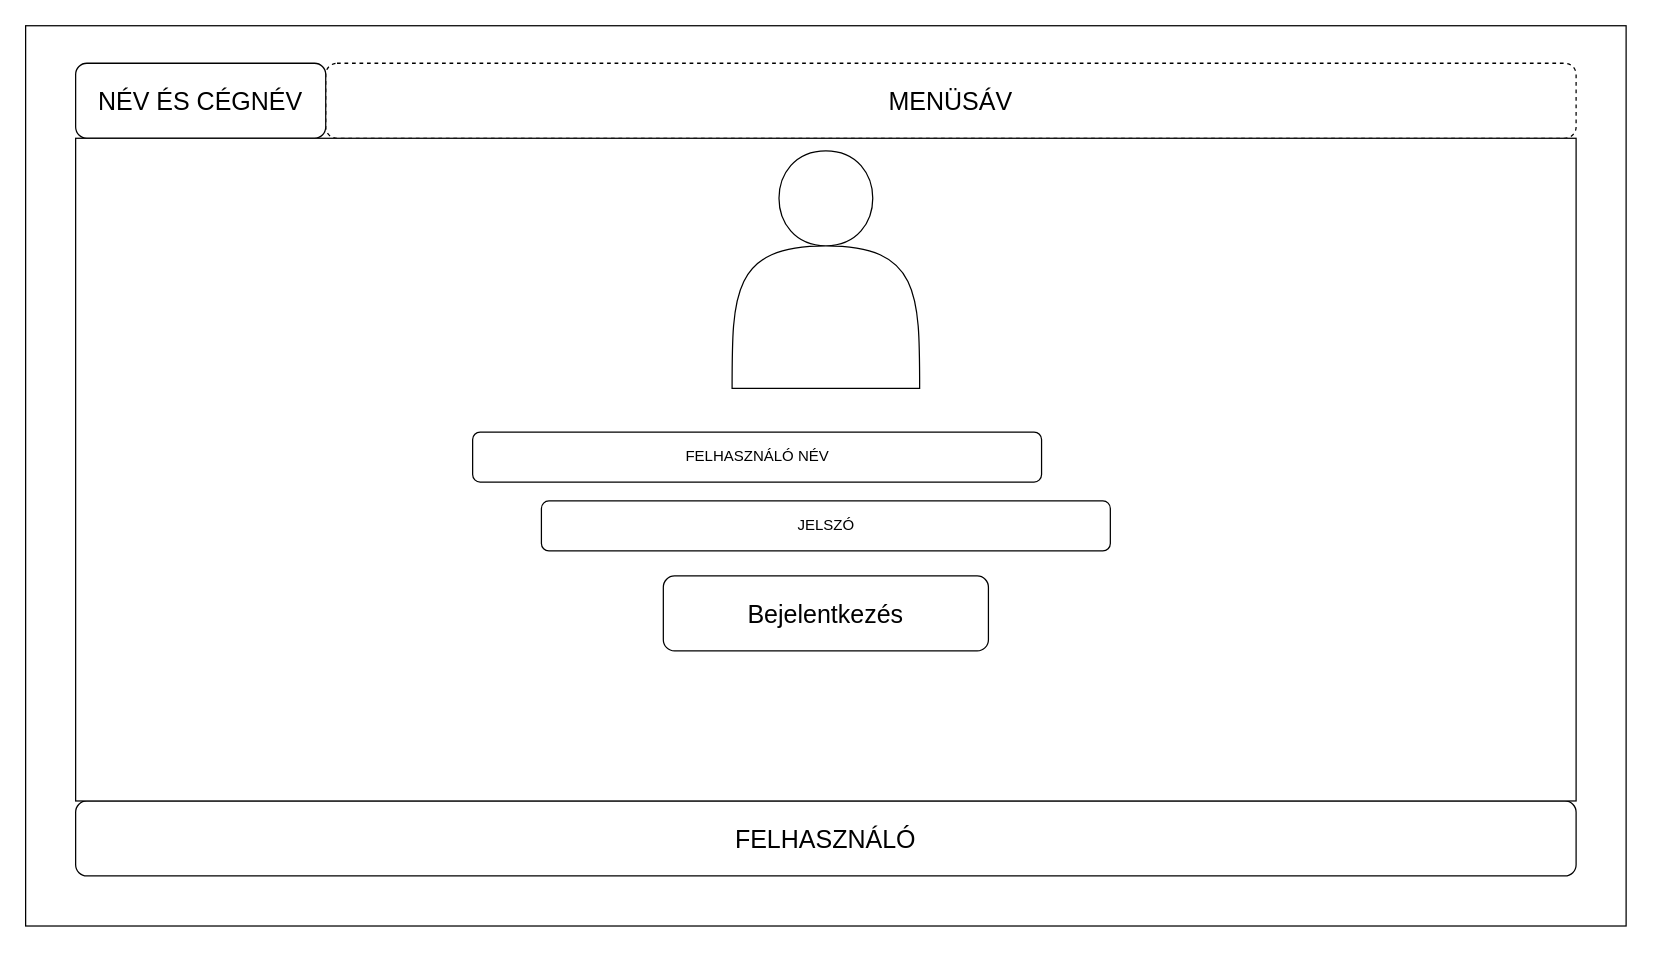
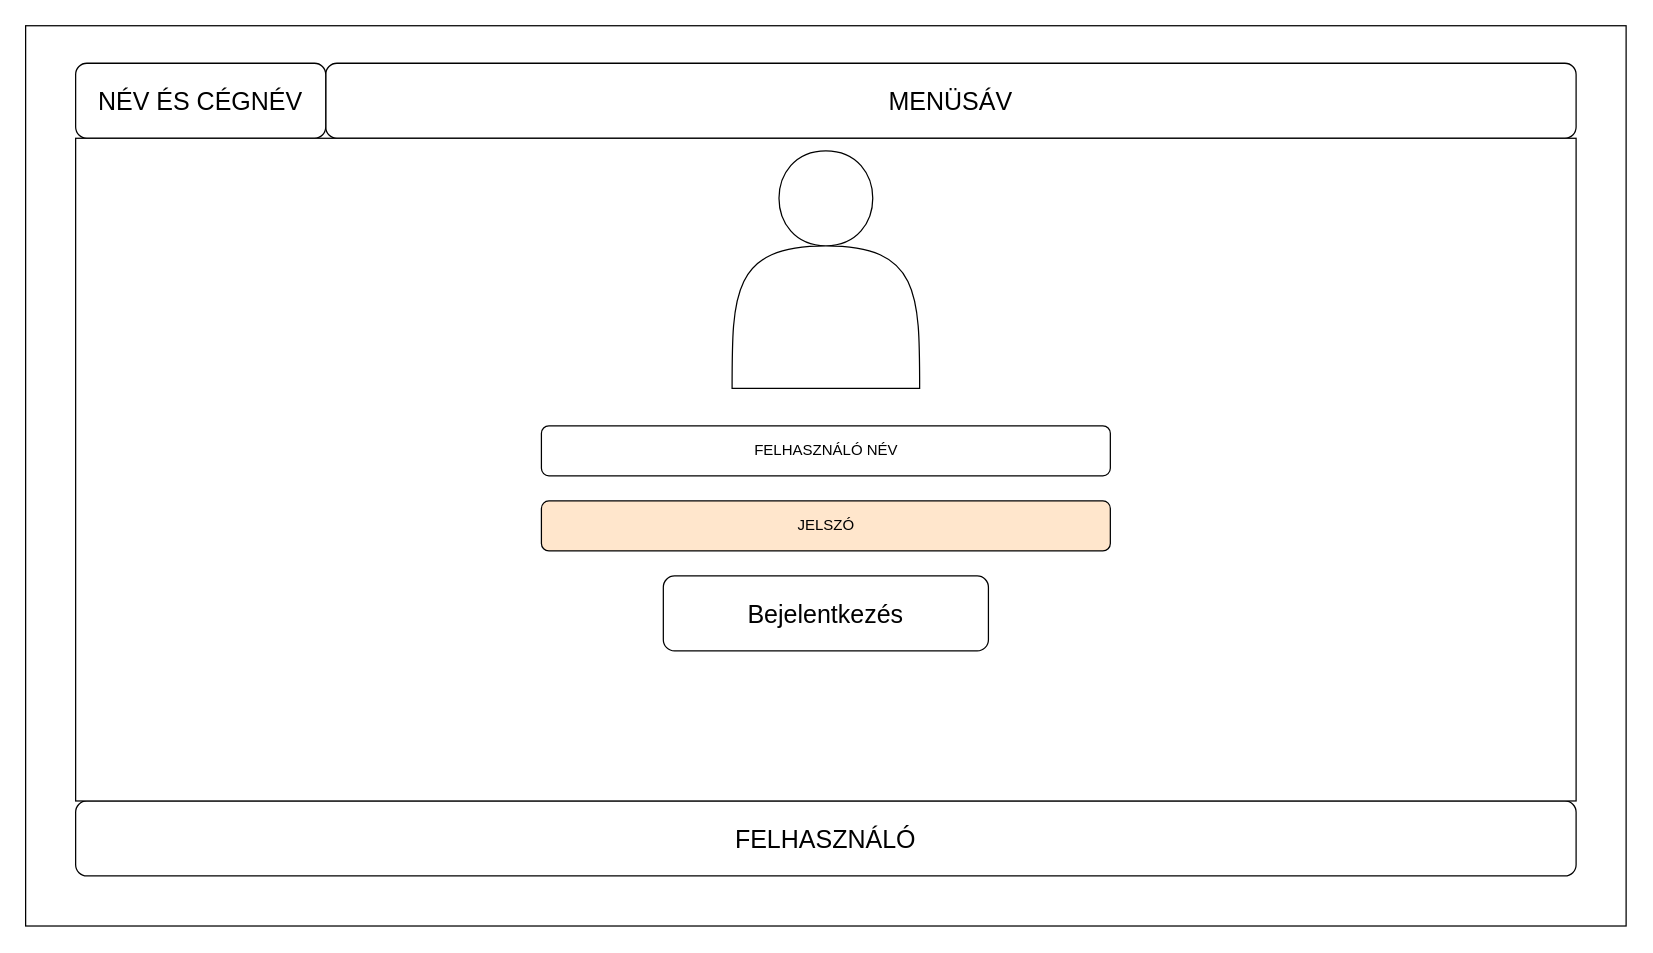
(951, 101) -> (951, 101)
(757, 457) -> (826, 451)
(826, 526) -> (826, 526)
